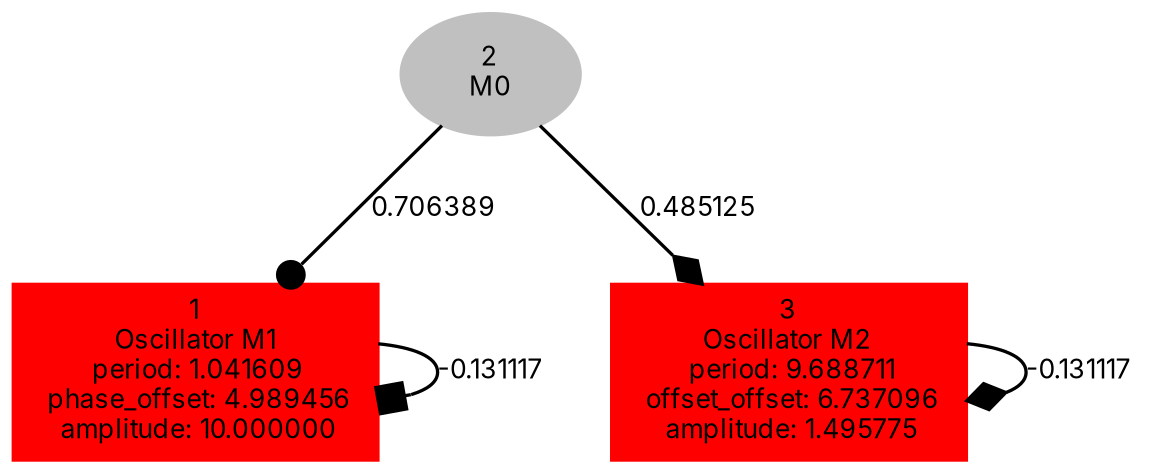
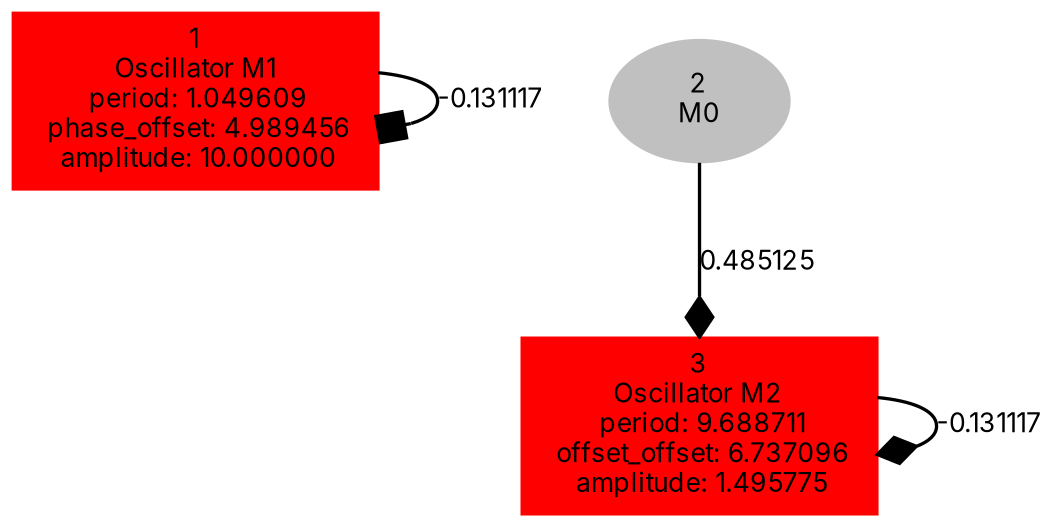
(372, 195) -> none
(196, 371) -> (196, 99)
